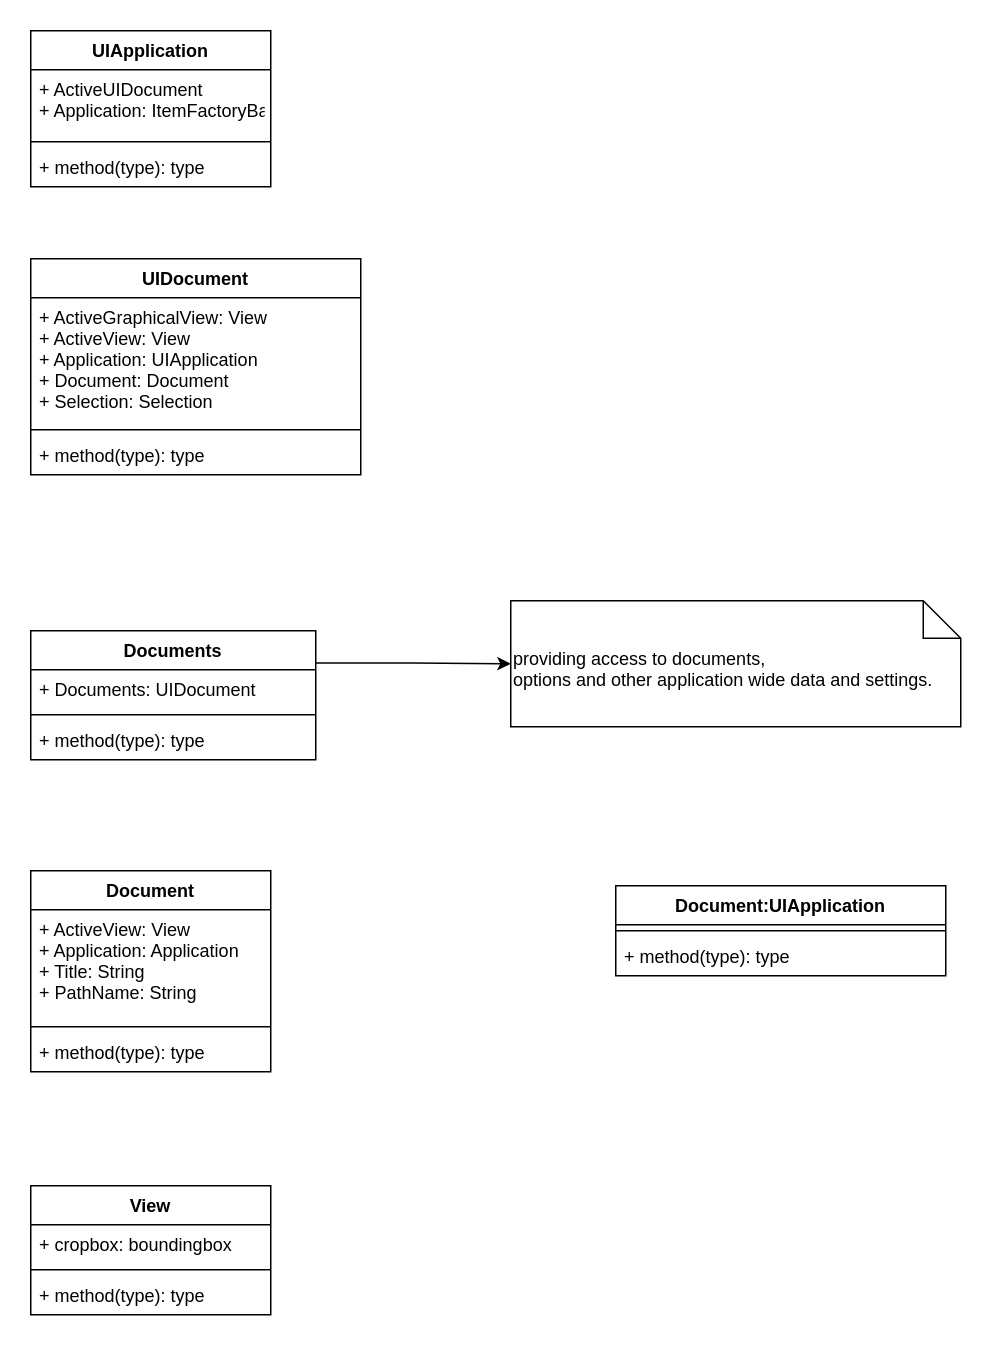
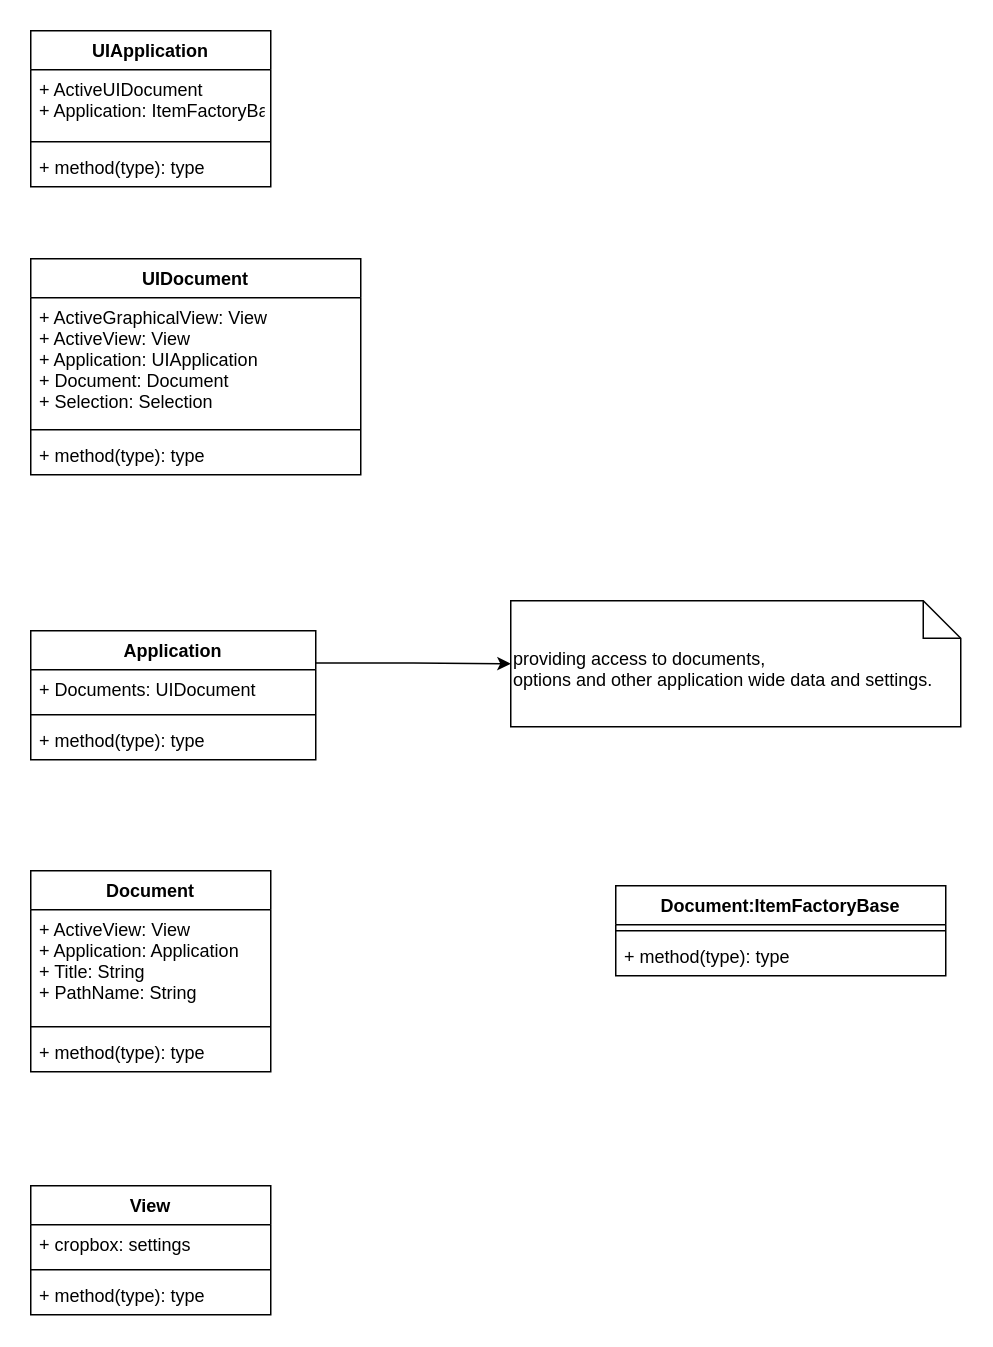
(173, 651) -> (173, 651)
(780, 906) -> (780, 906)
(141, 1245) -> (125, 1245)
